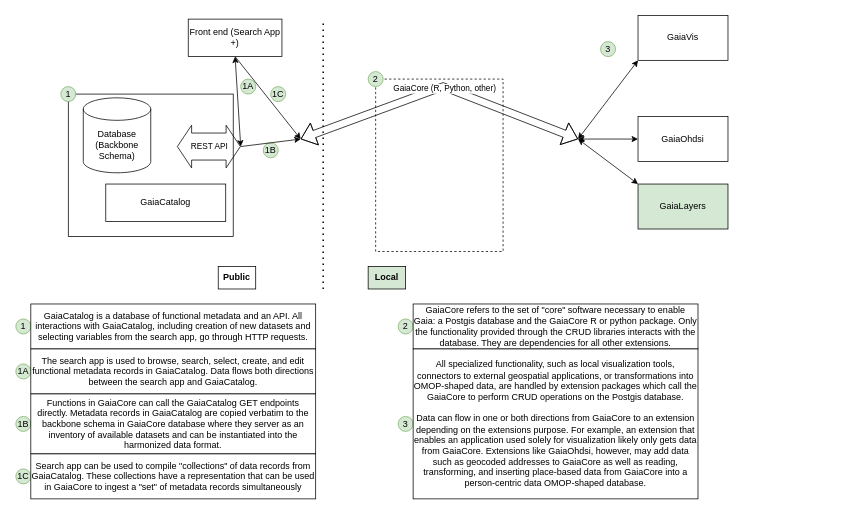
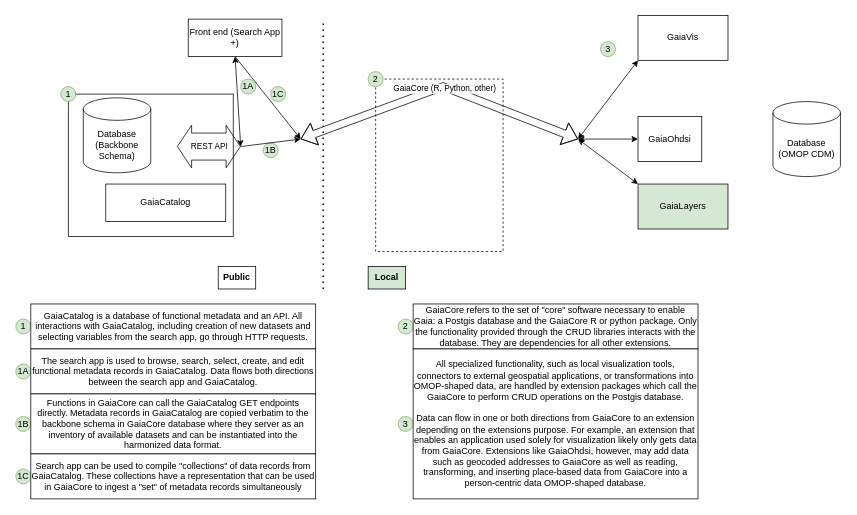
(683, 139) -> (670, 139)
none -> (807, 139)
